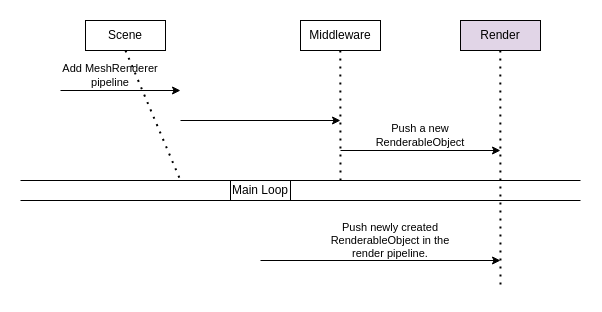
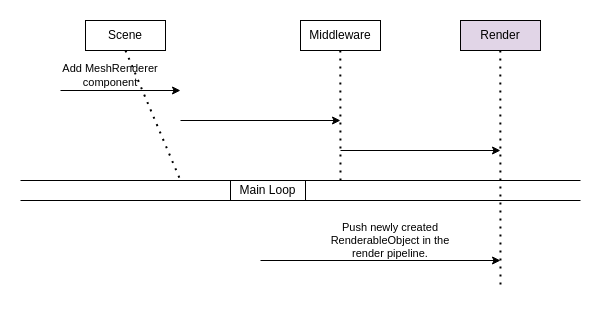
(111, 76) -> (111, 76)
(421, 136) -> none
(261, 191) -> (268, 191)
